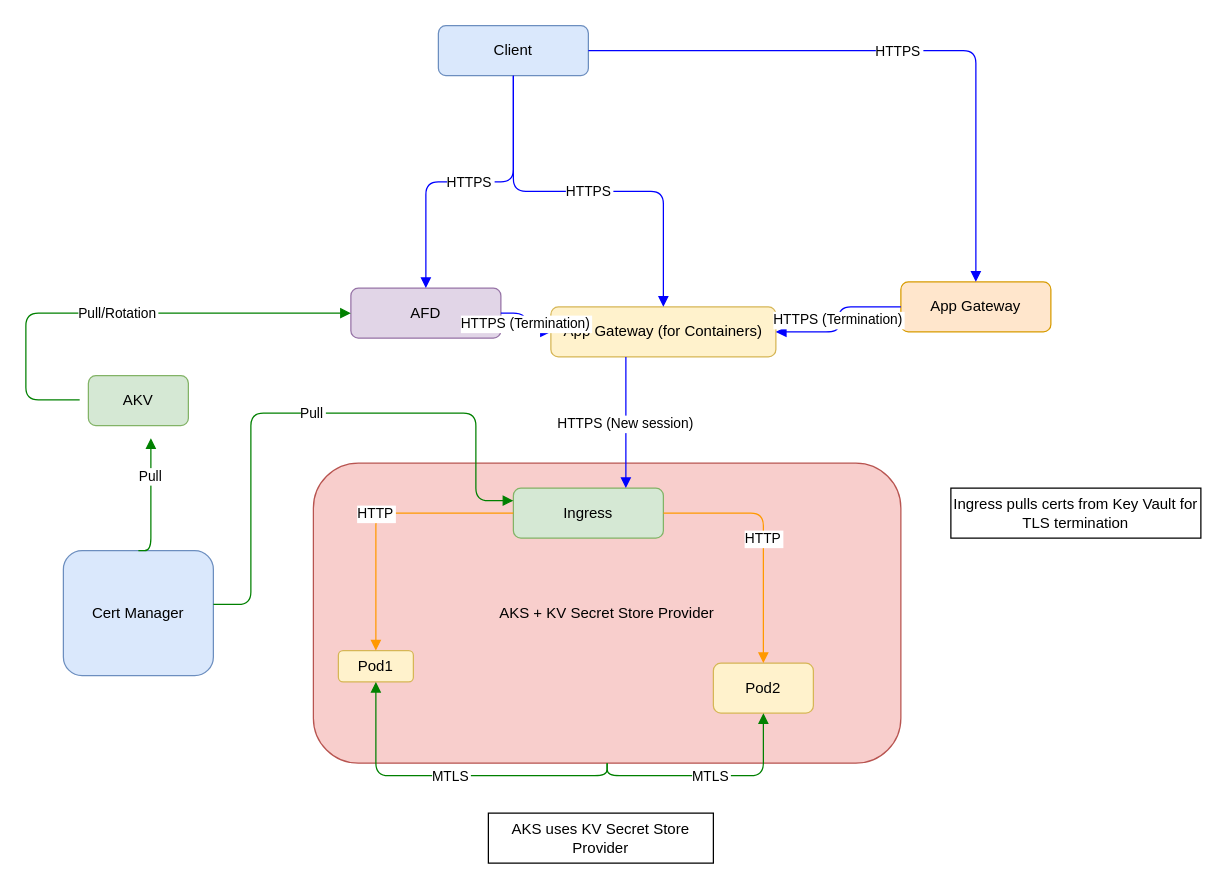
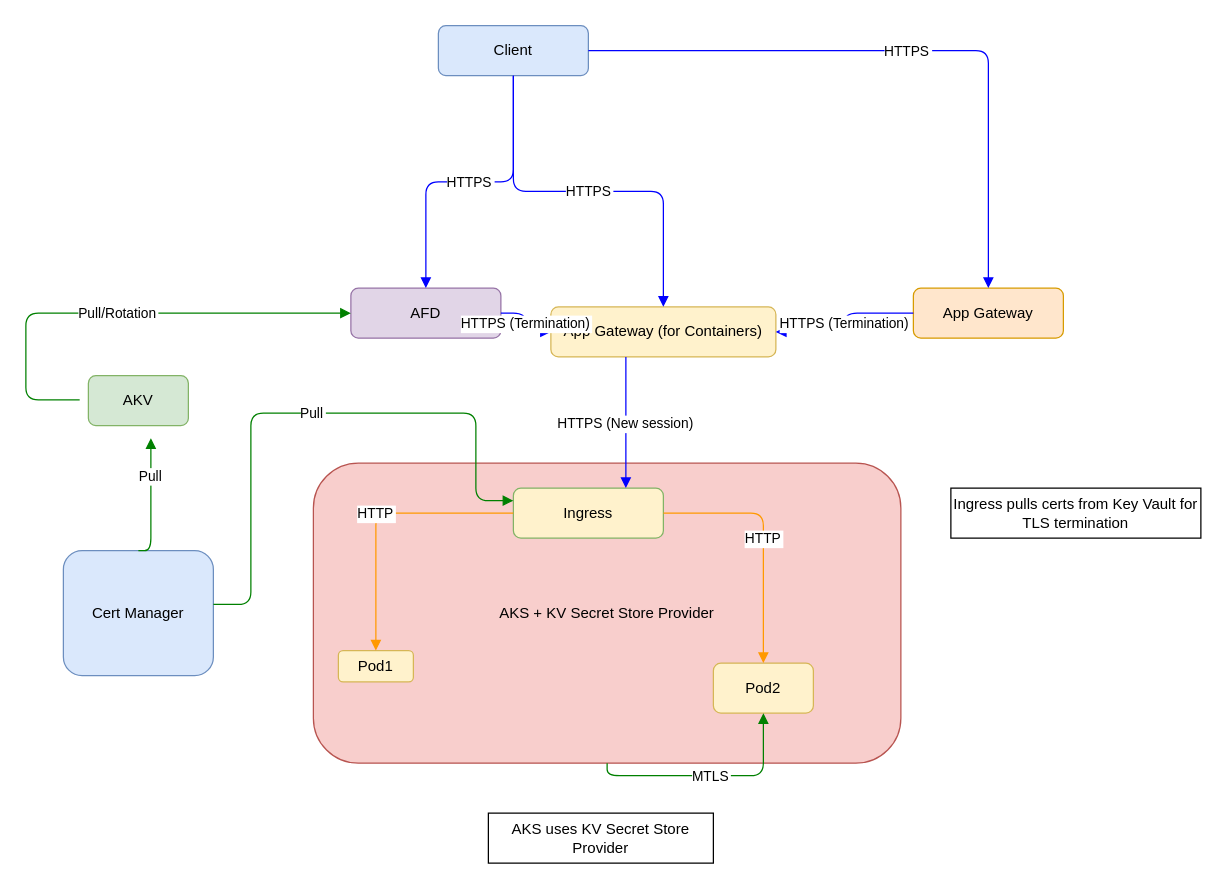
(976, 307) -> (988, 313)
(588, 513) -> (588, 513)
(453, 776) -> none
